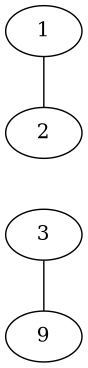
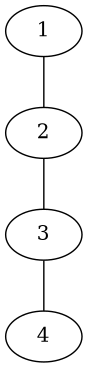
none -> (44, 184)
(44, 337) -> (44, 337)
